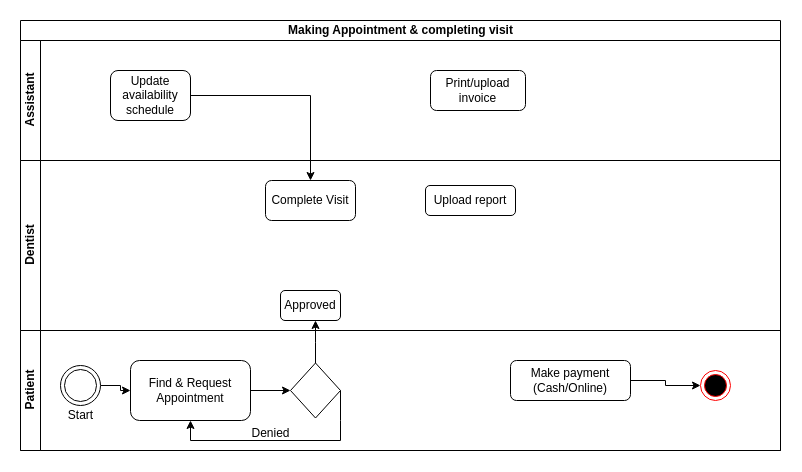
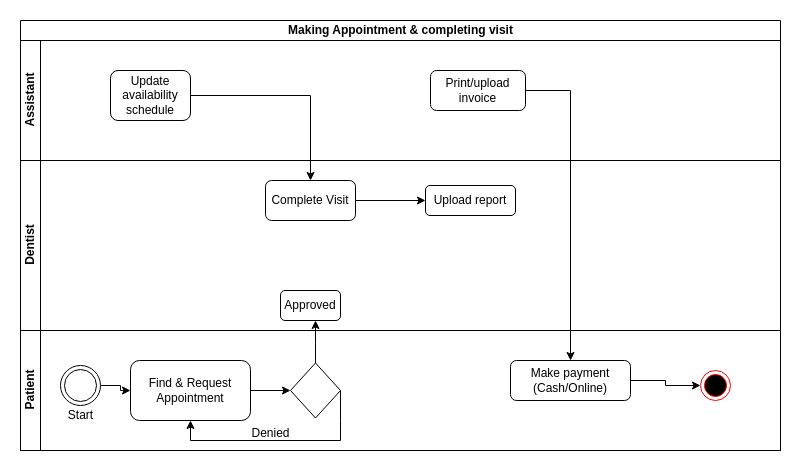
none -> (571, 200)
none -> (387, 201)
